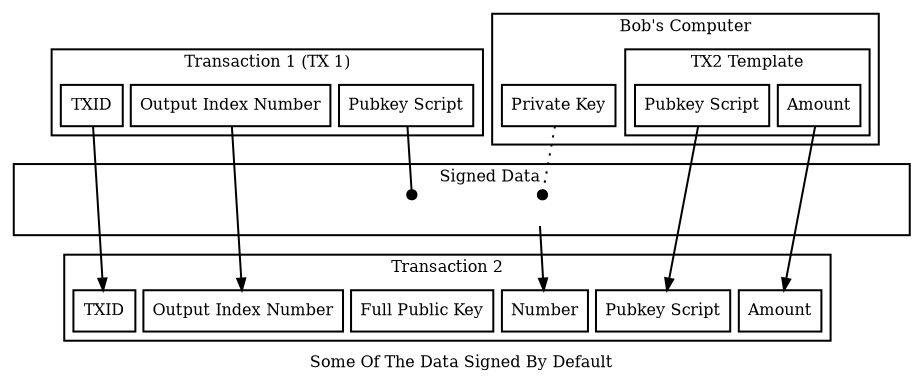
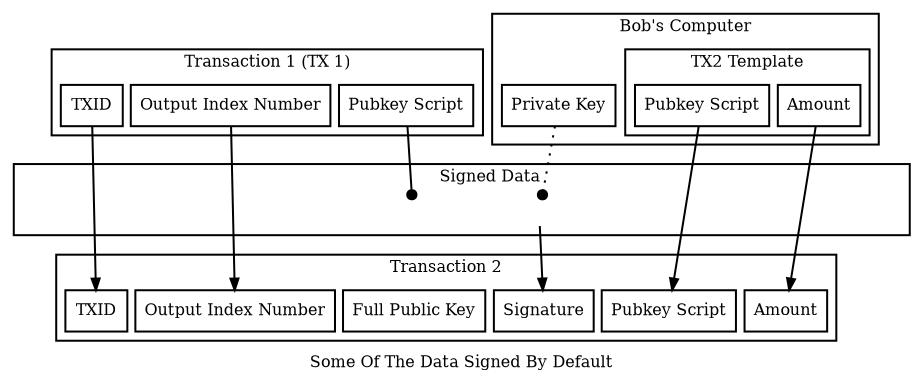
(545, 311) -> (544, 311)
